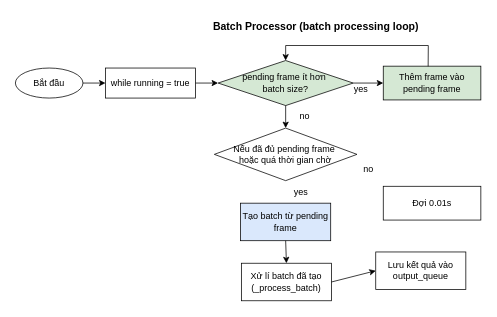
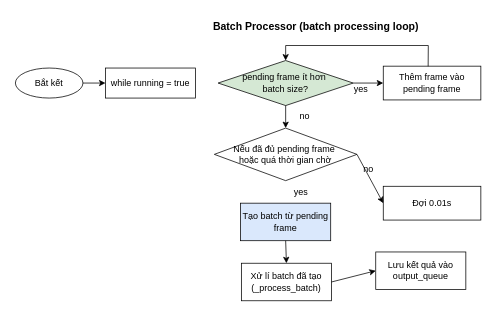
(49, 83) -> (49, 83)
(211, 83) -> none
(432, 83) -> (432, 83)
none -> (369, 176)
